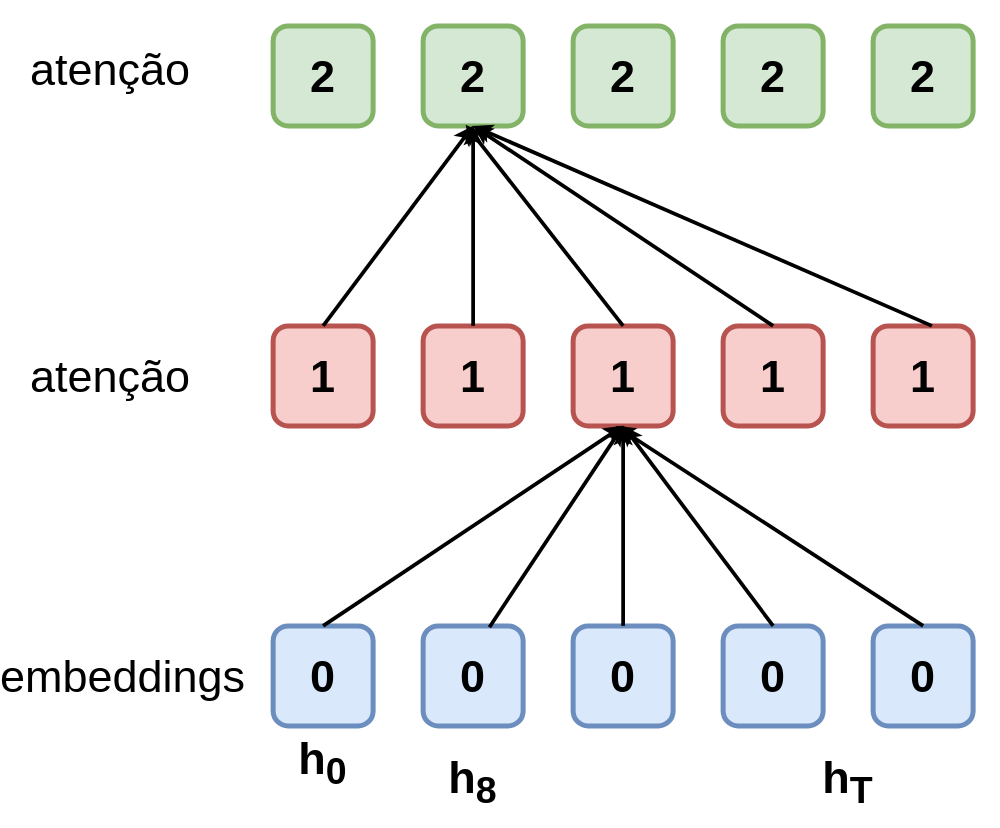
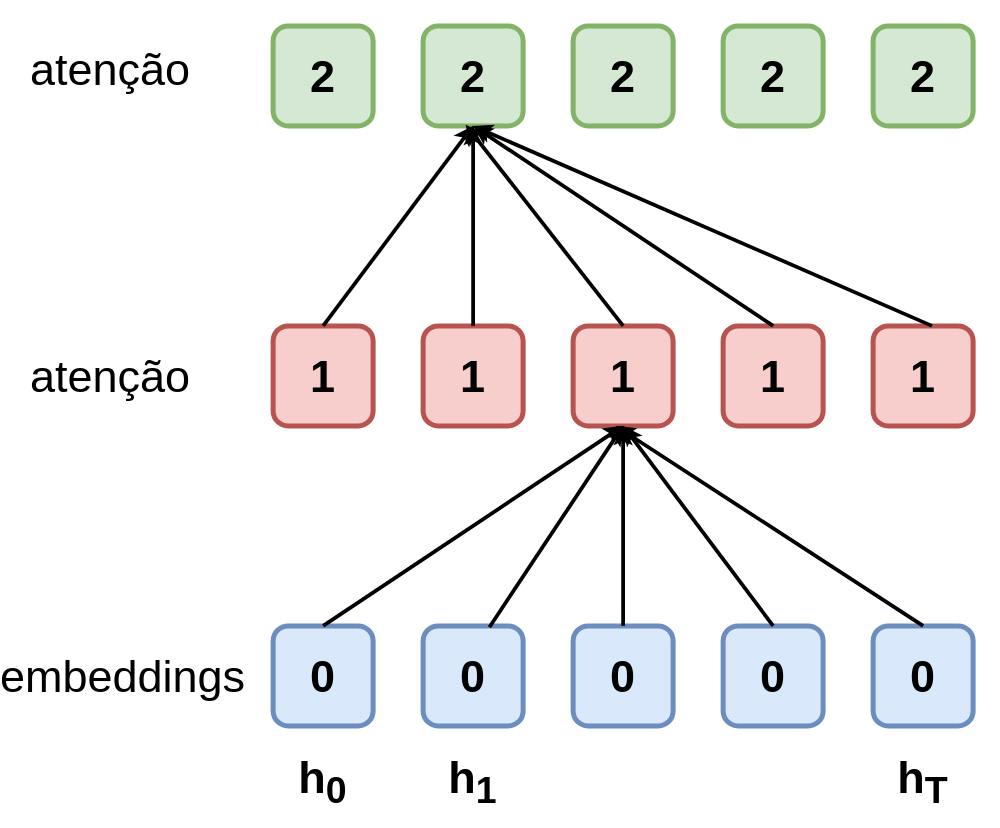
(323, 763) -> (323, 782)
(473, 782) -> (473, 782)
(848, 782) -> (923, 782)
